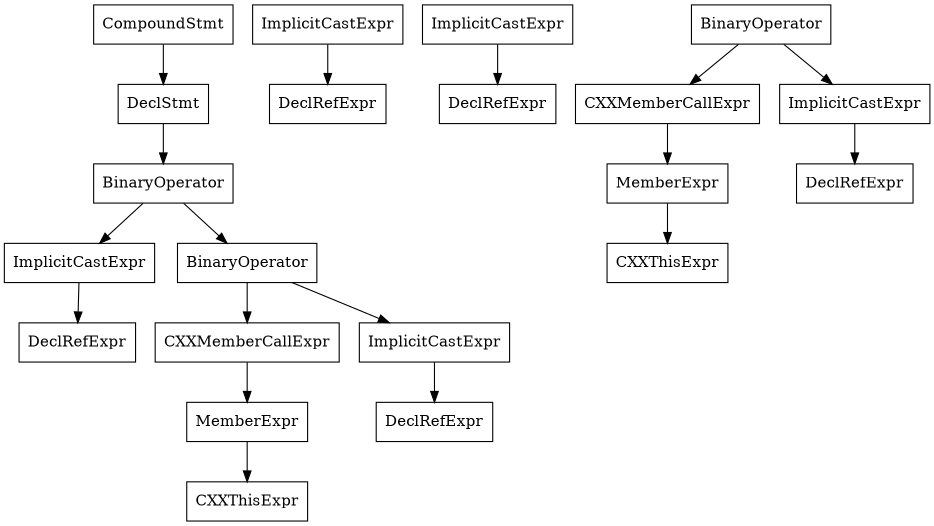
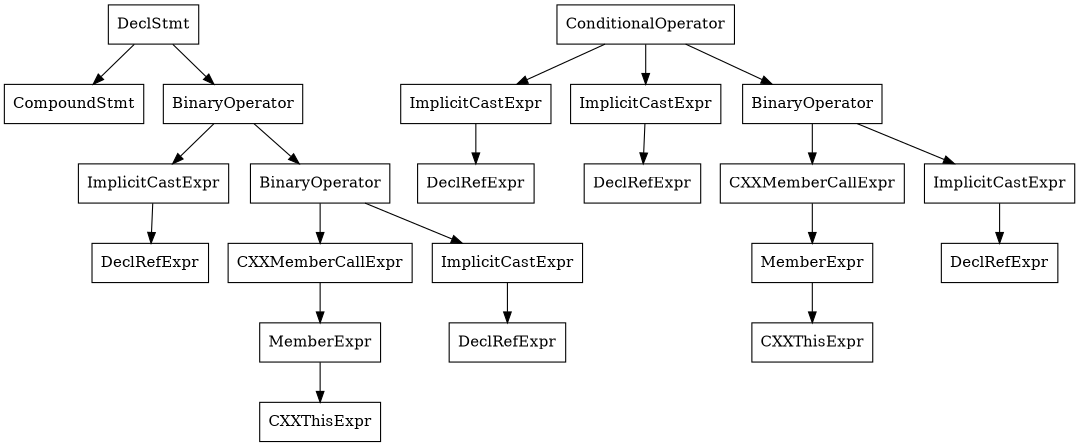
none -> (646, 25)
(163, 59) -> (118, 60)
